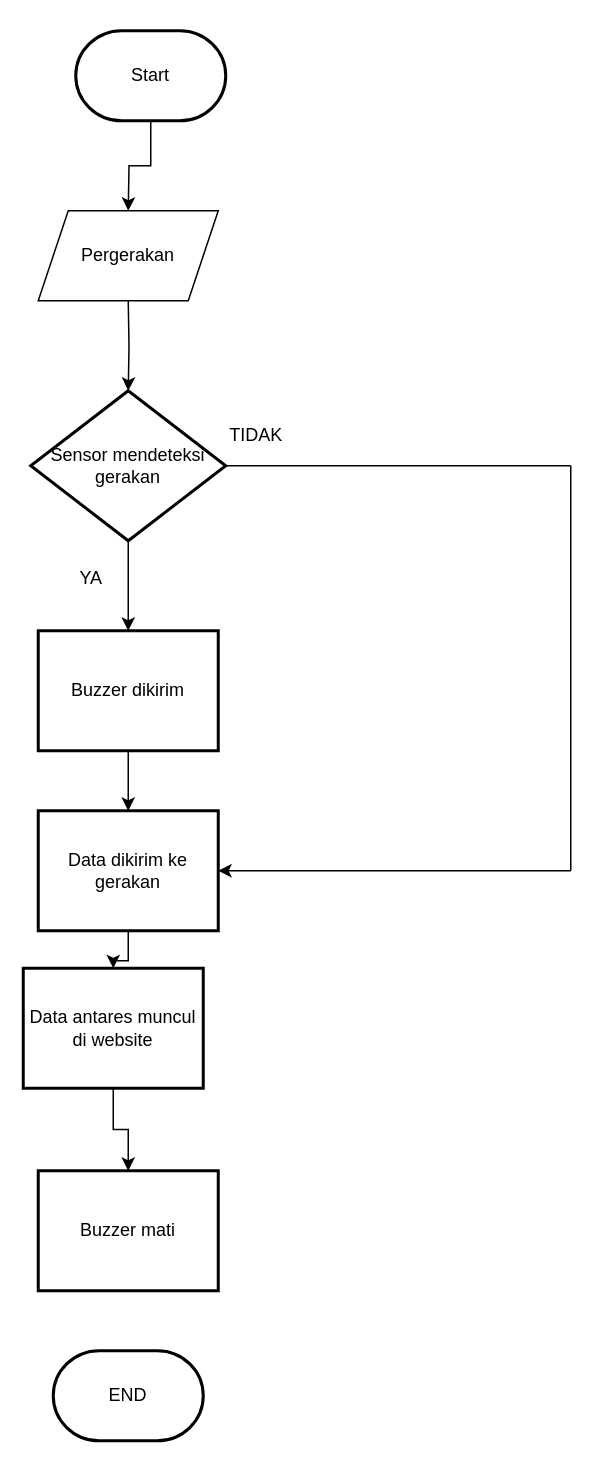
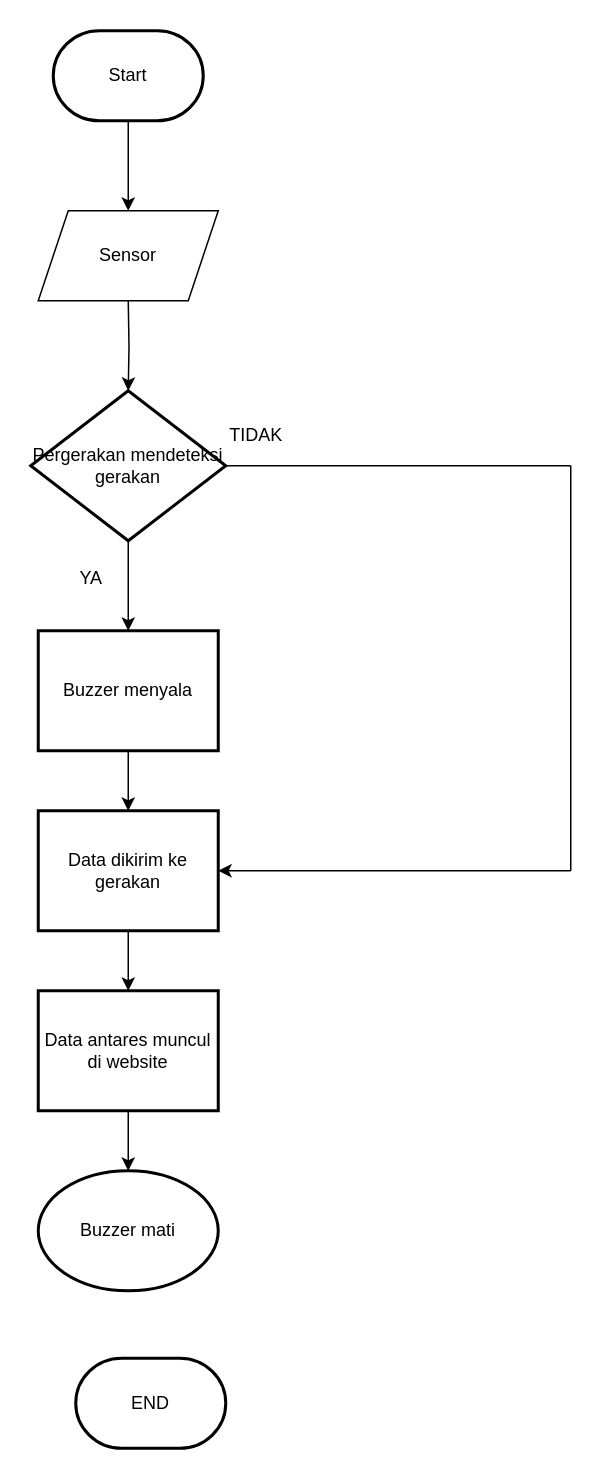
(151, 76) -> (128, 76)
(128, 256) -> (128, 256)
(128, 466) -> (128, 466)
(128, 691) -> (128, 691)
(113, 1028) -> (128, 1051)
(128, 1231) -> (128, 1231)
(128, 1396) -> (151, 1403)
